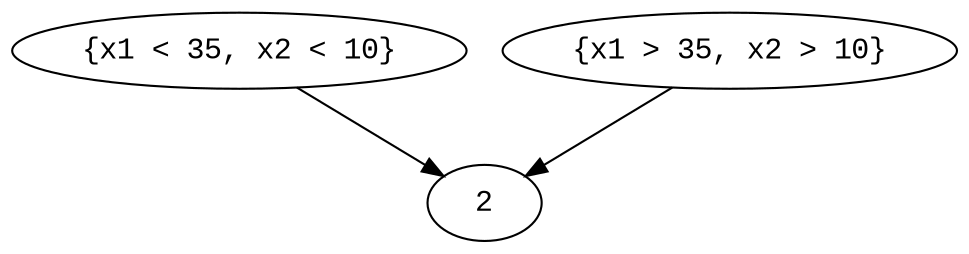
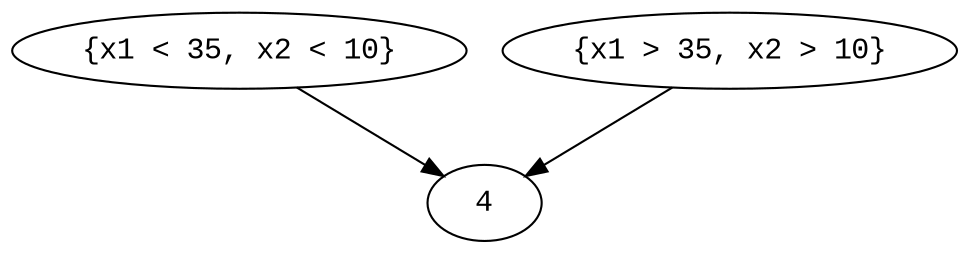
(485, 203) -> (485, 203)
